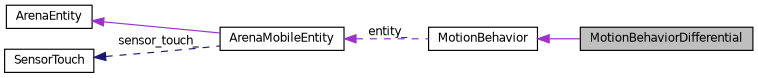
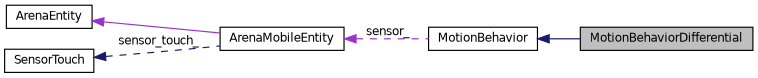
(386, 32) -> (386, 32)
(565, 39) -> (565, 39)
